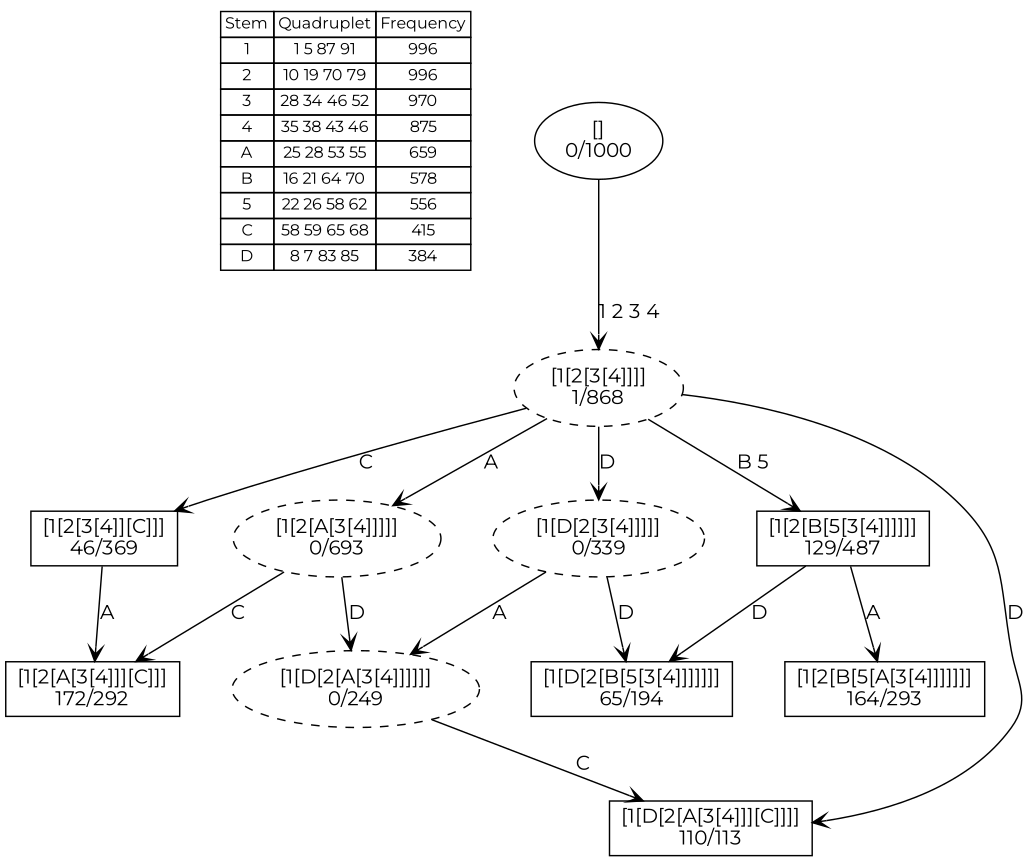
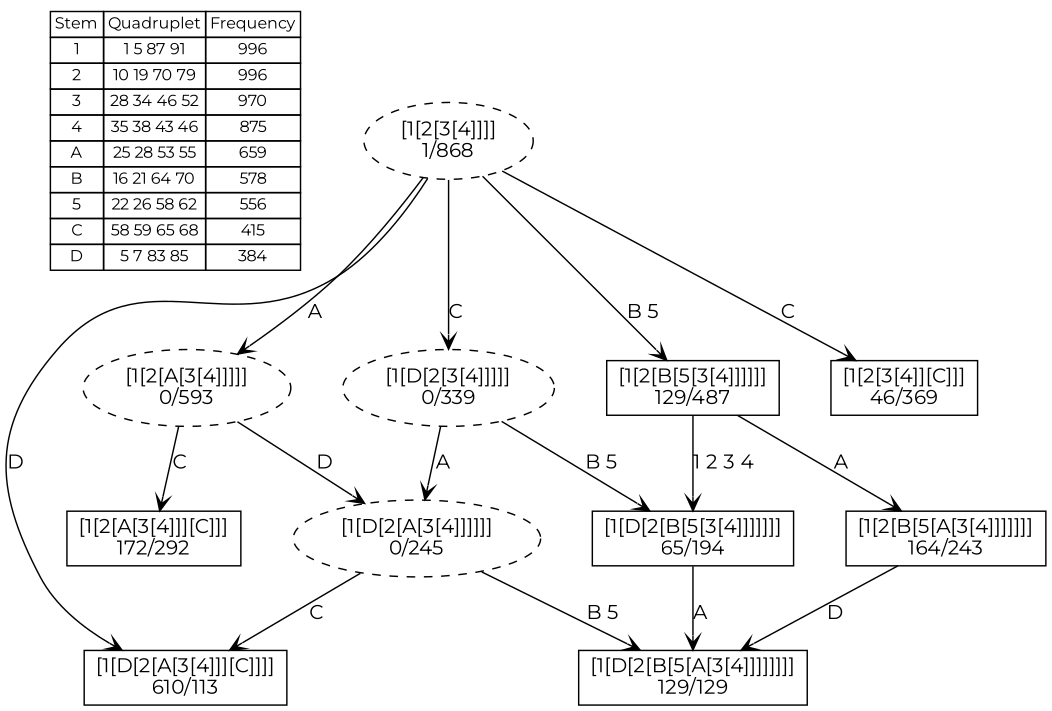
(599, 141) -> none
(325, 257) -> (155, 257)
(610, 463) -> (459, 313)
(337, 539) -> (187, 388)
(99, 607) -> none
(629, 614) -> (605, 463)
(763, 614) -> (726, 463)
none -> (693, 678)
(356, 689) -> (417, 539)
(885, 689) -> (946, 539)
(711, 828) -> (186, 678)
